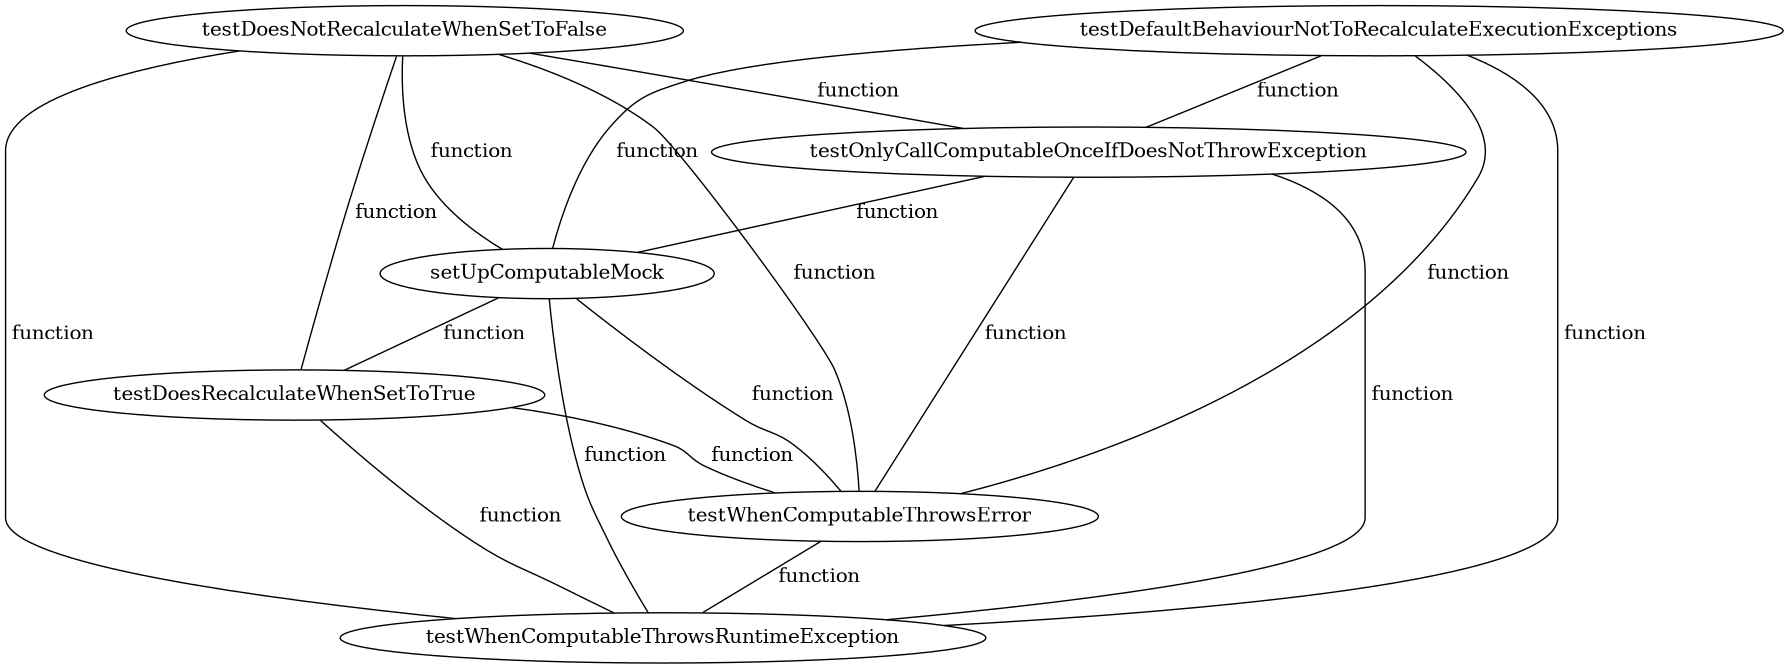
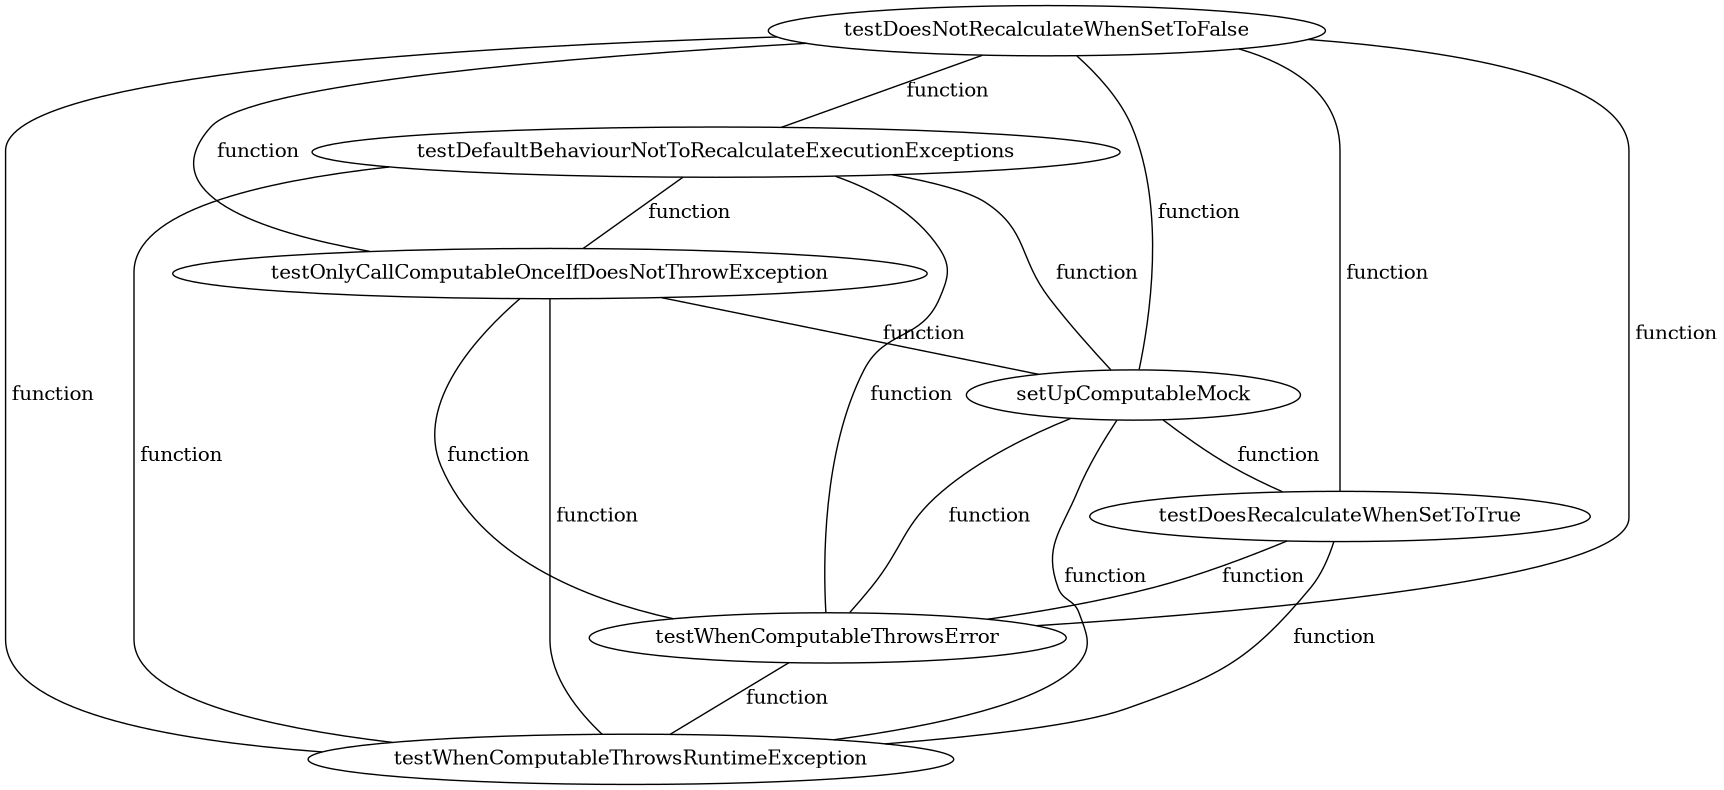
none -> (882, 91)
